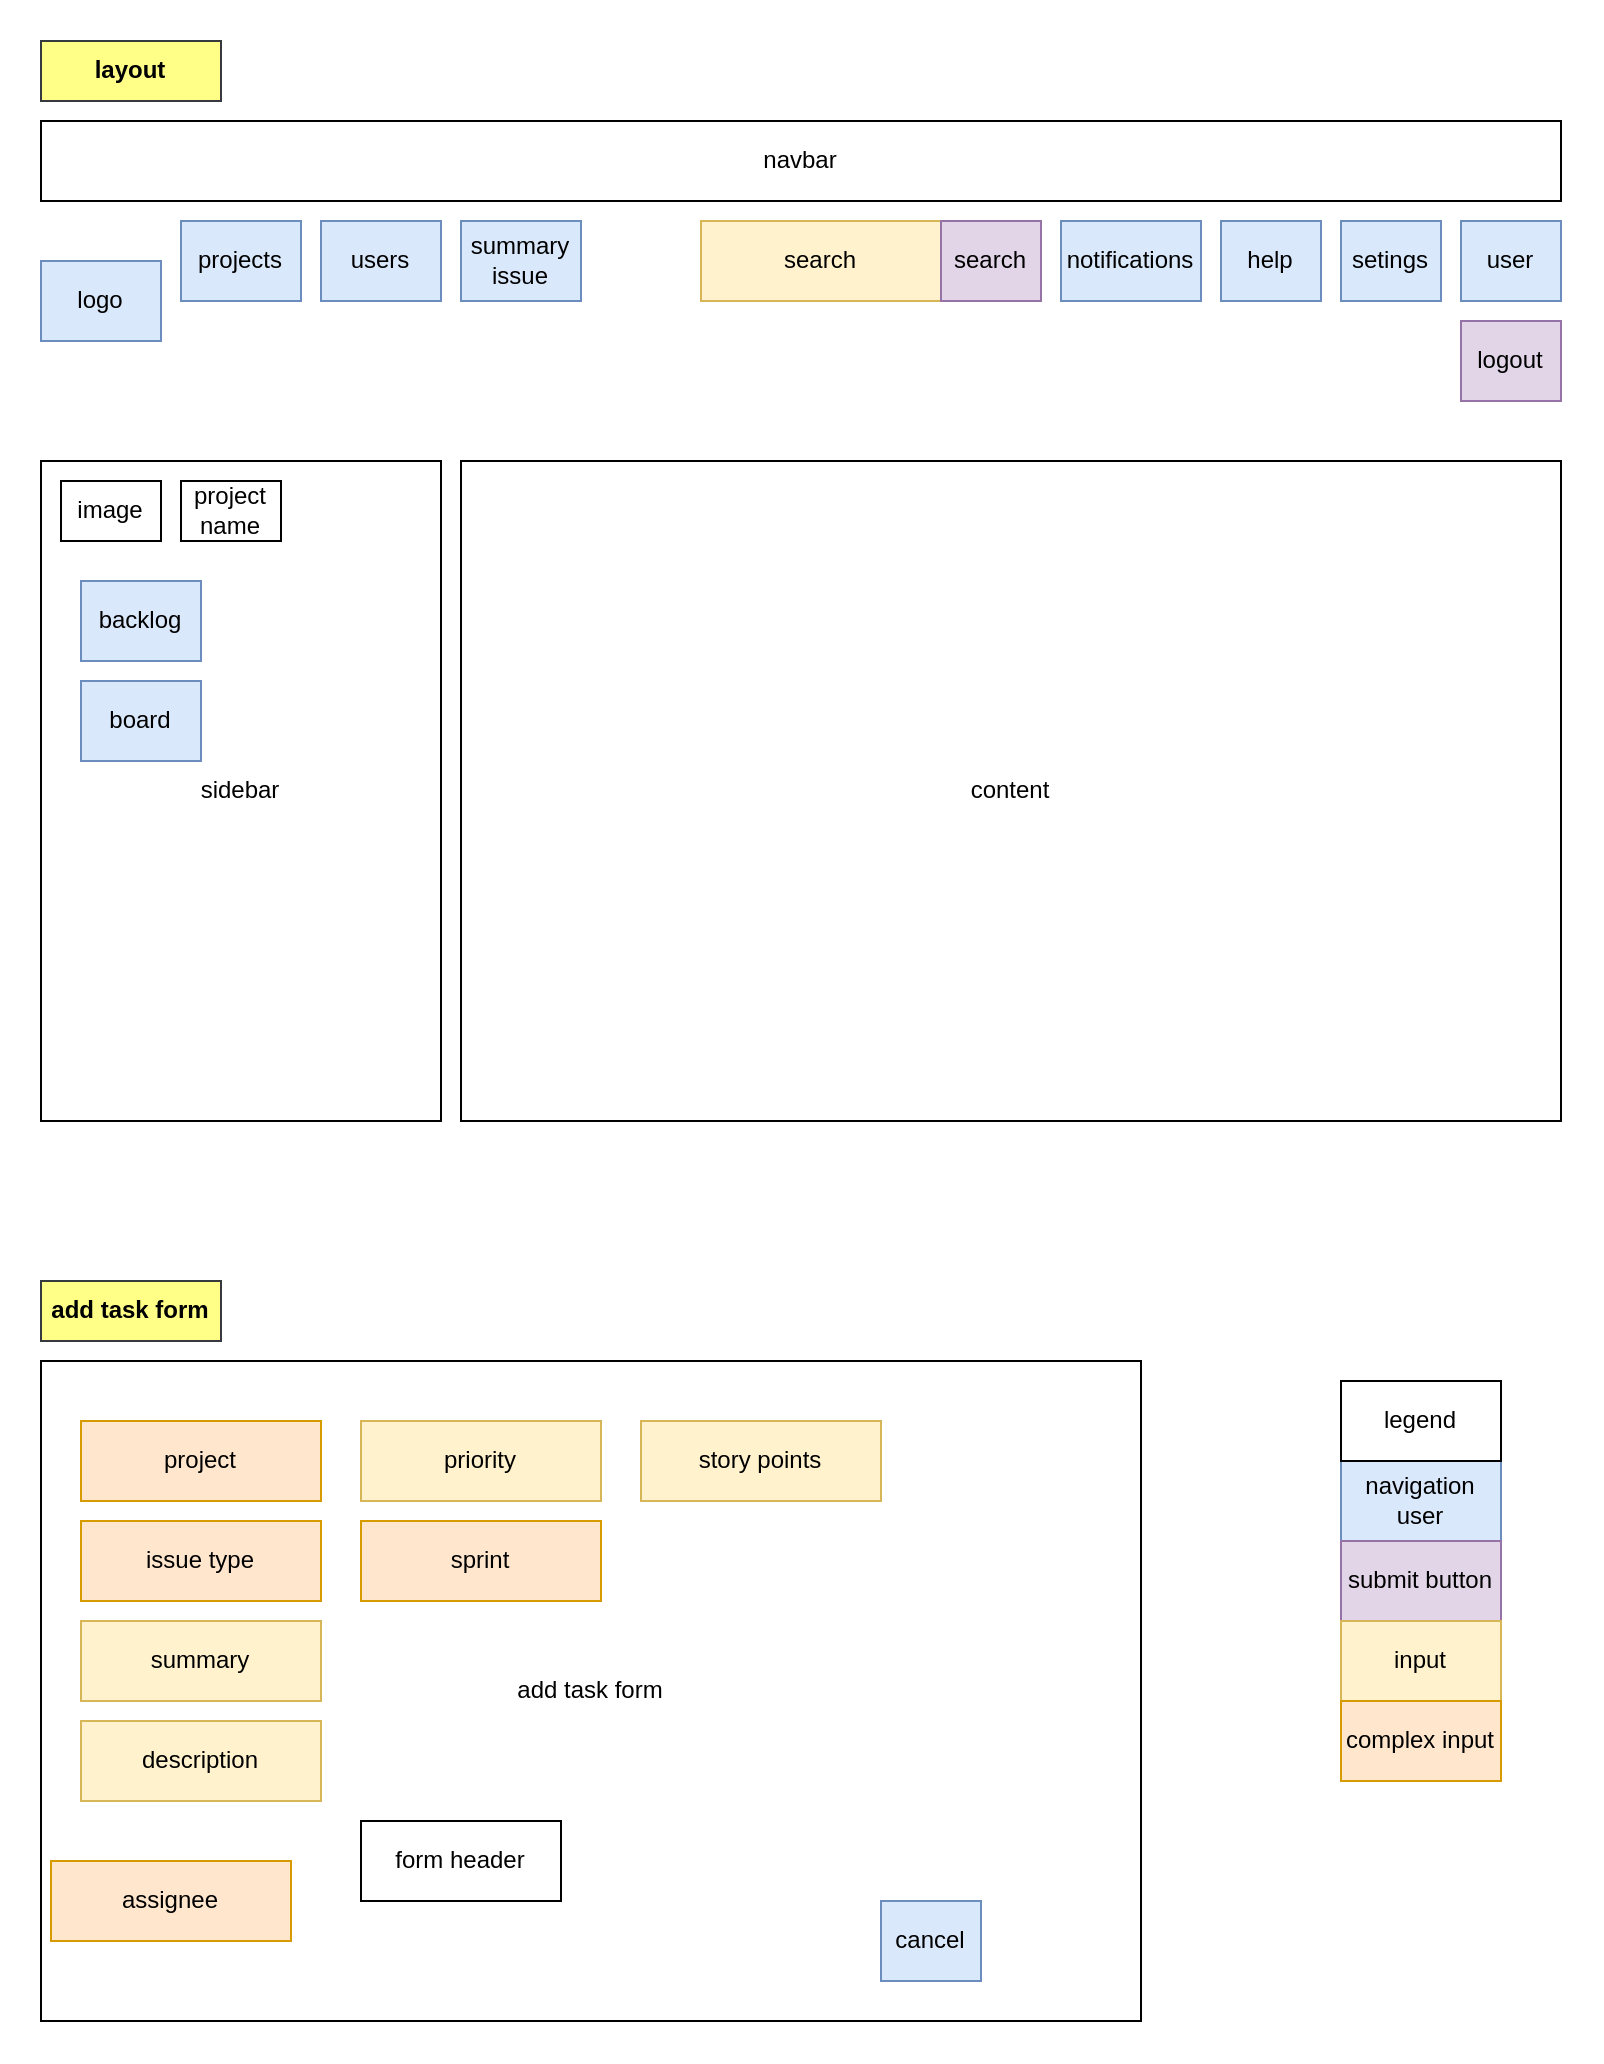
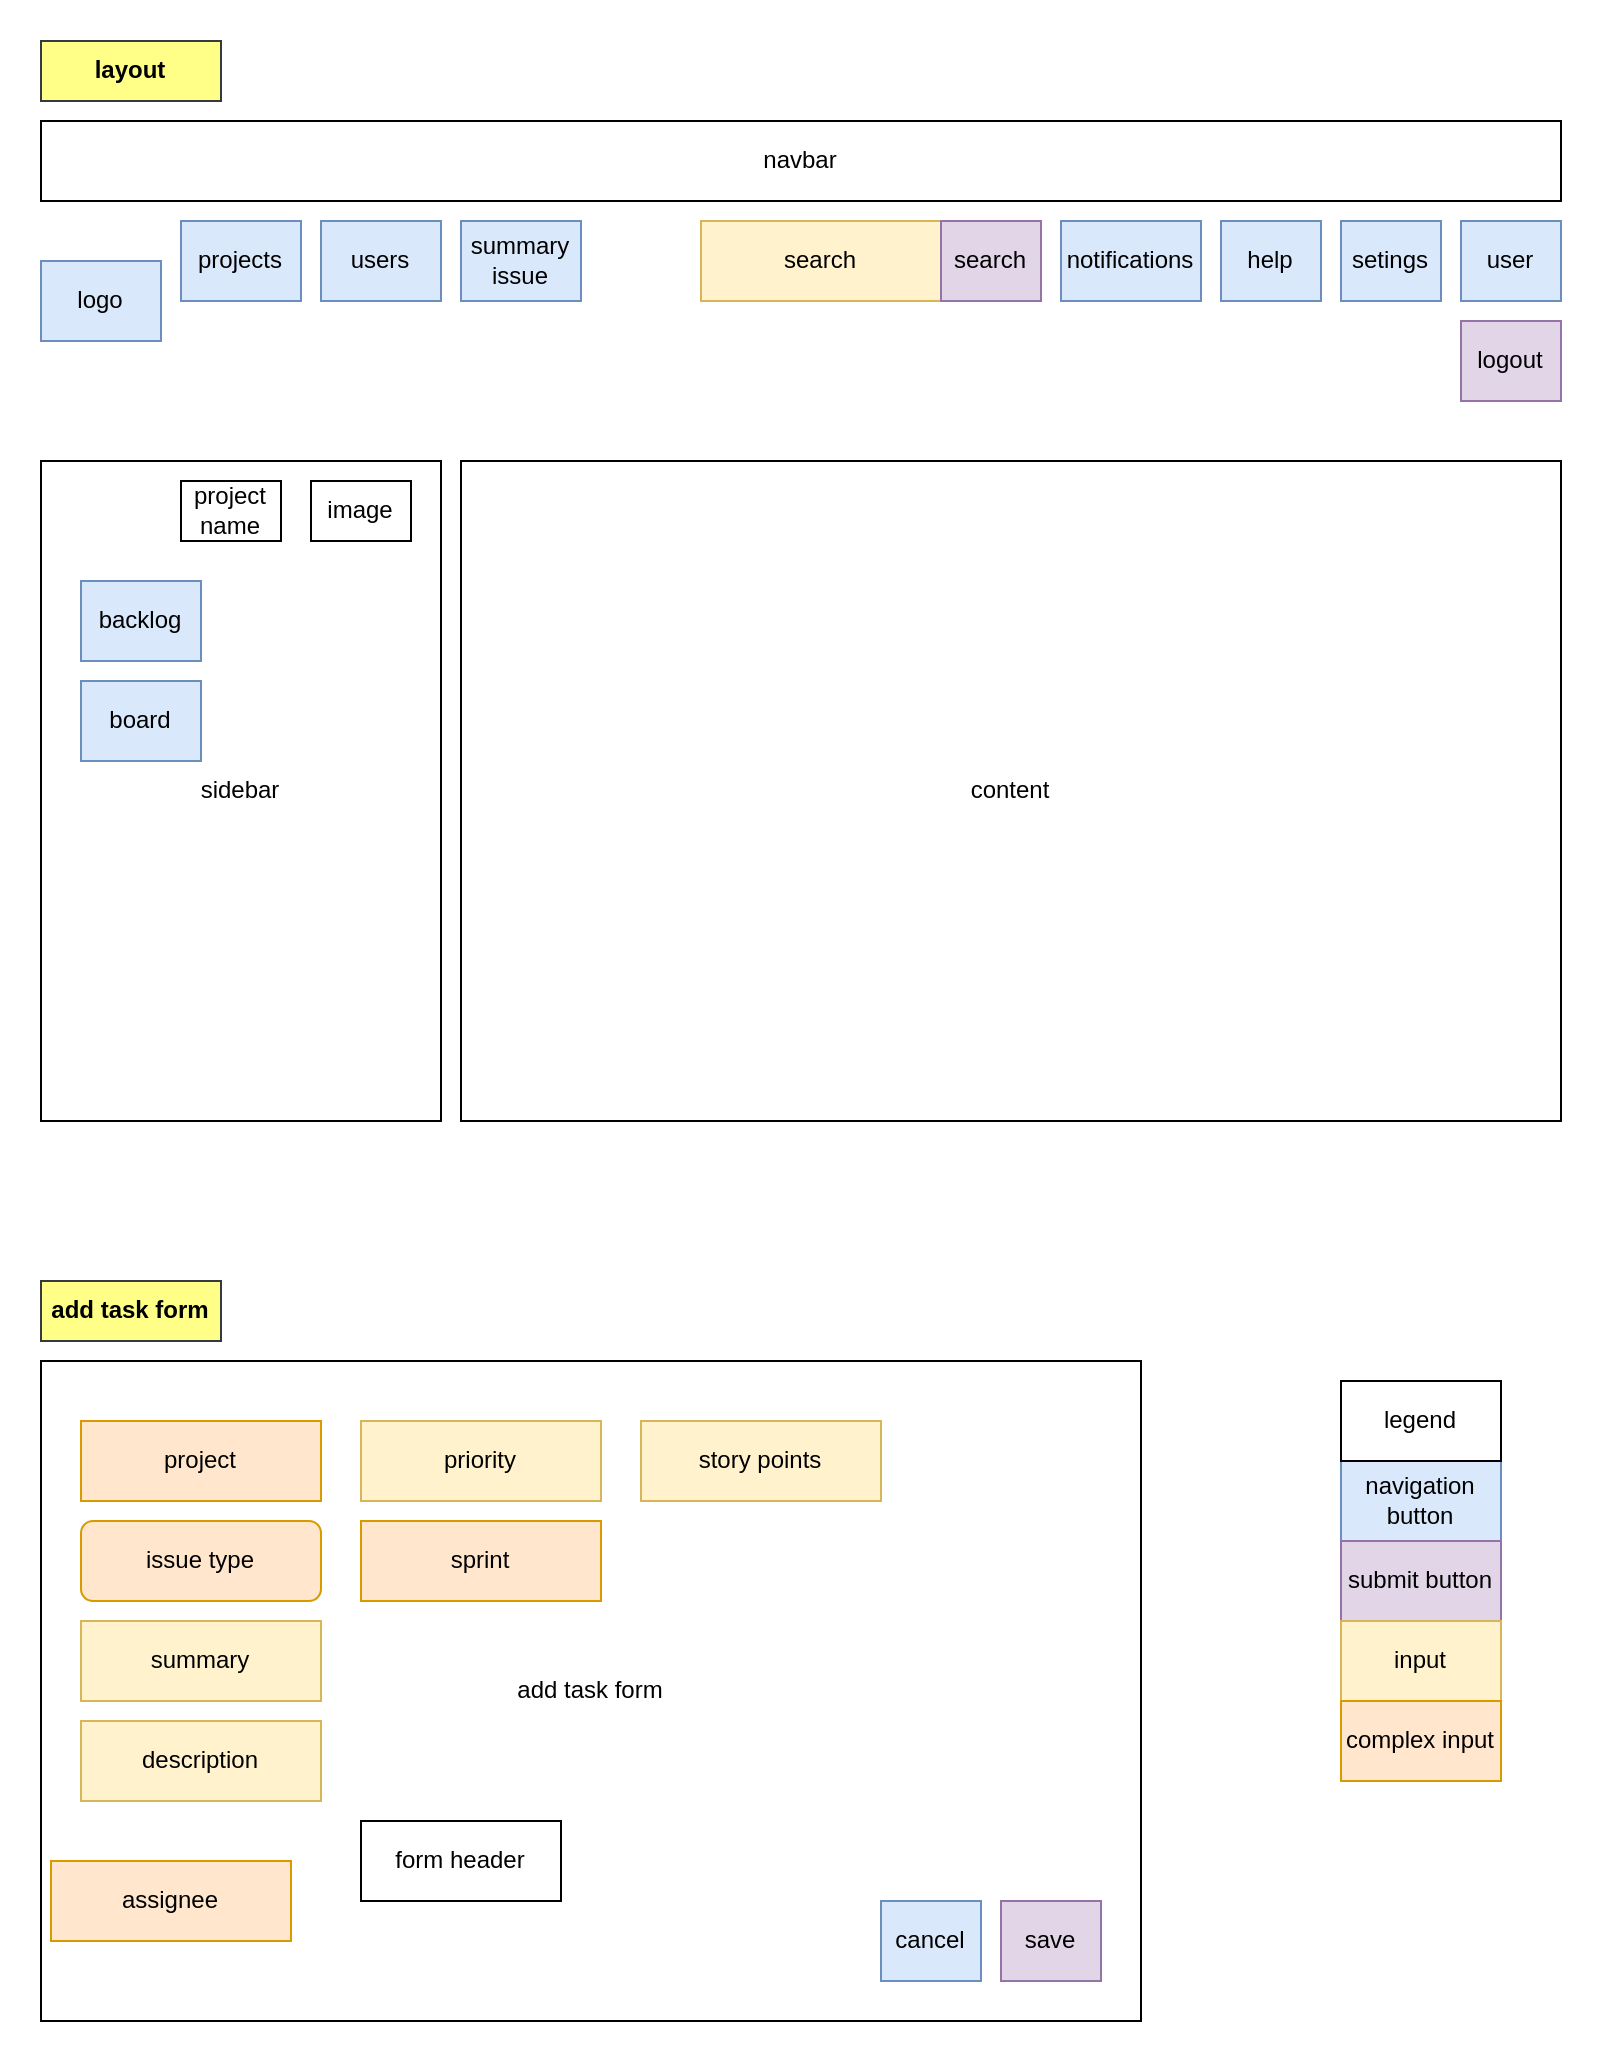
(111, 511) -> (361, 511)
(1421, 1501) -> (1421, 1501)
(201, 1561) -> (201, 1561)
none -> (1051, 1941)
